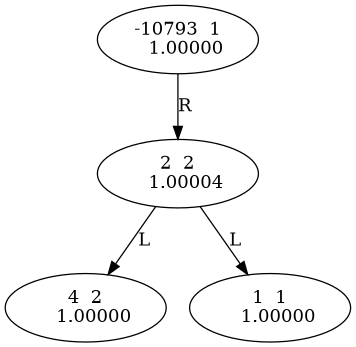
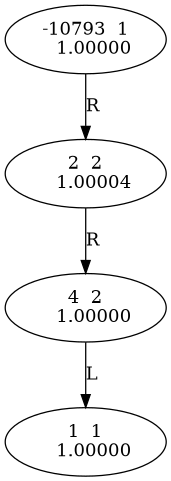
(220, 235) -> (86, 368)
(145, 241) -> (93, 241)
